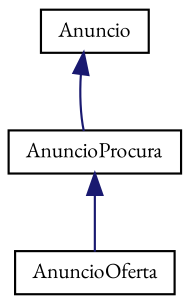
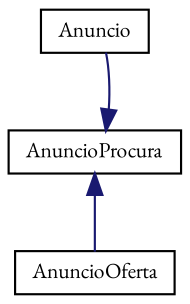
(81, 103) -> (109, 81)
